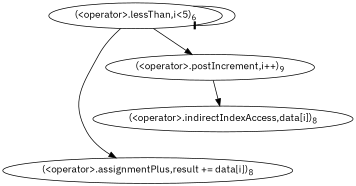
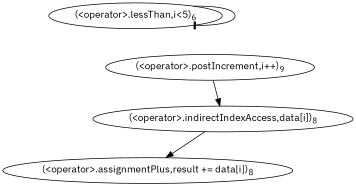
(170, 39) -> none
(81, 91) -> (188, 143)
